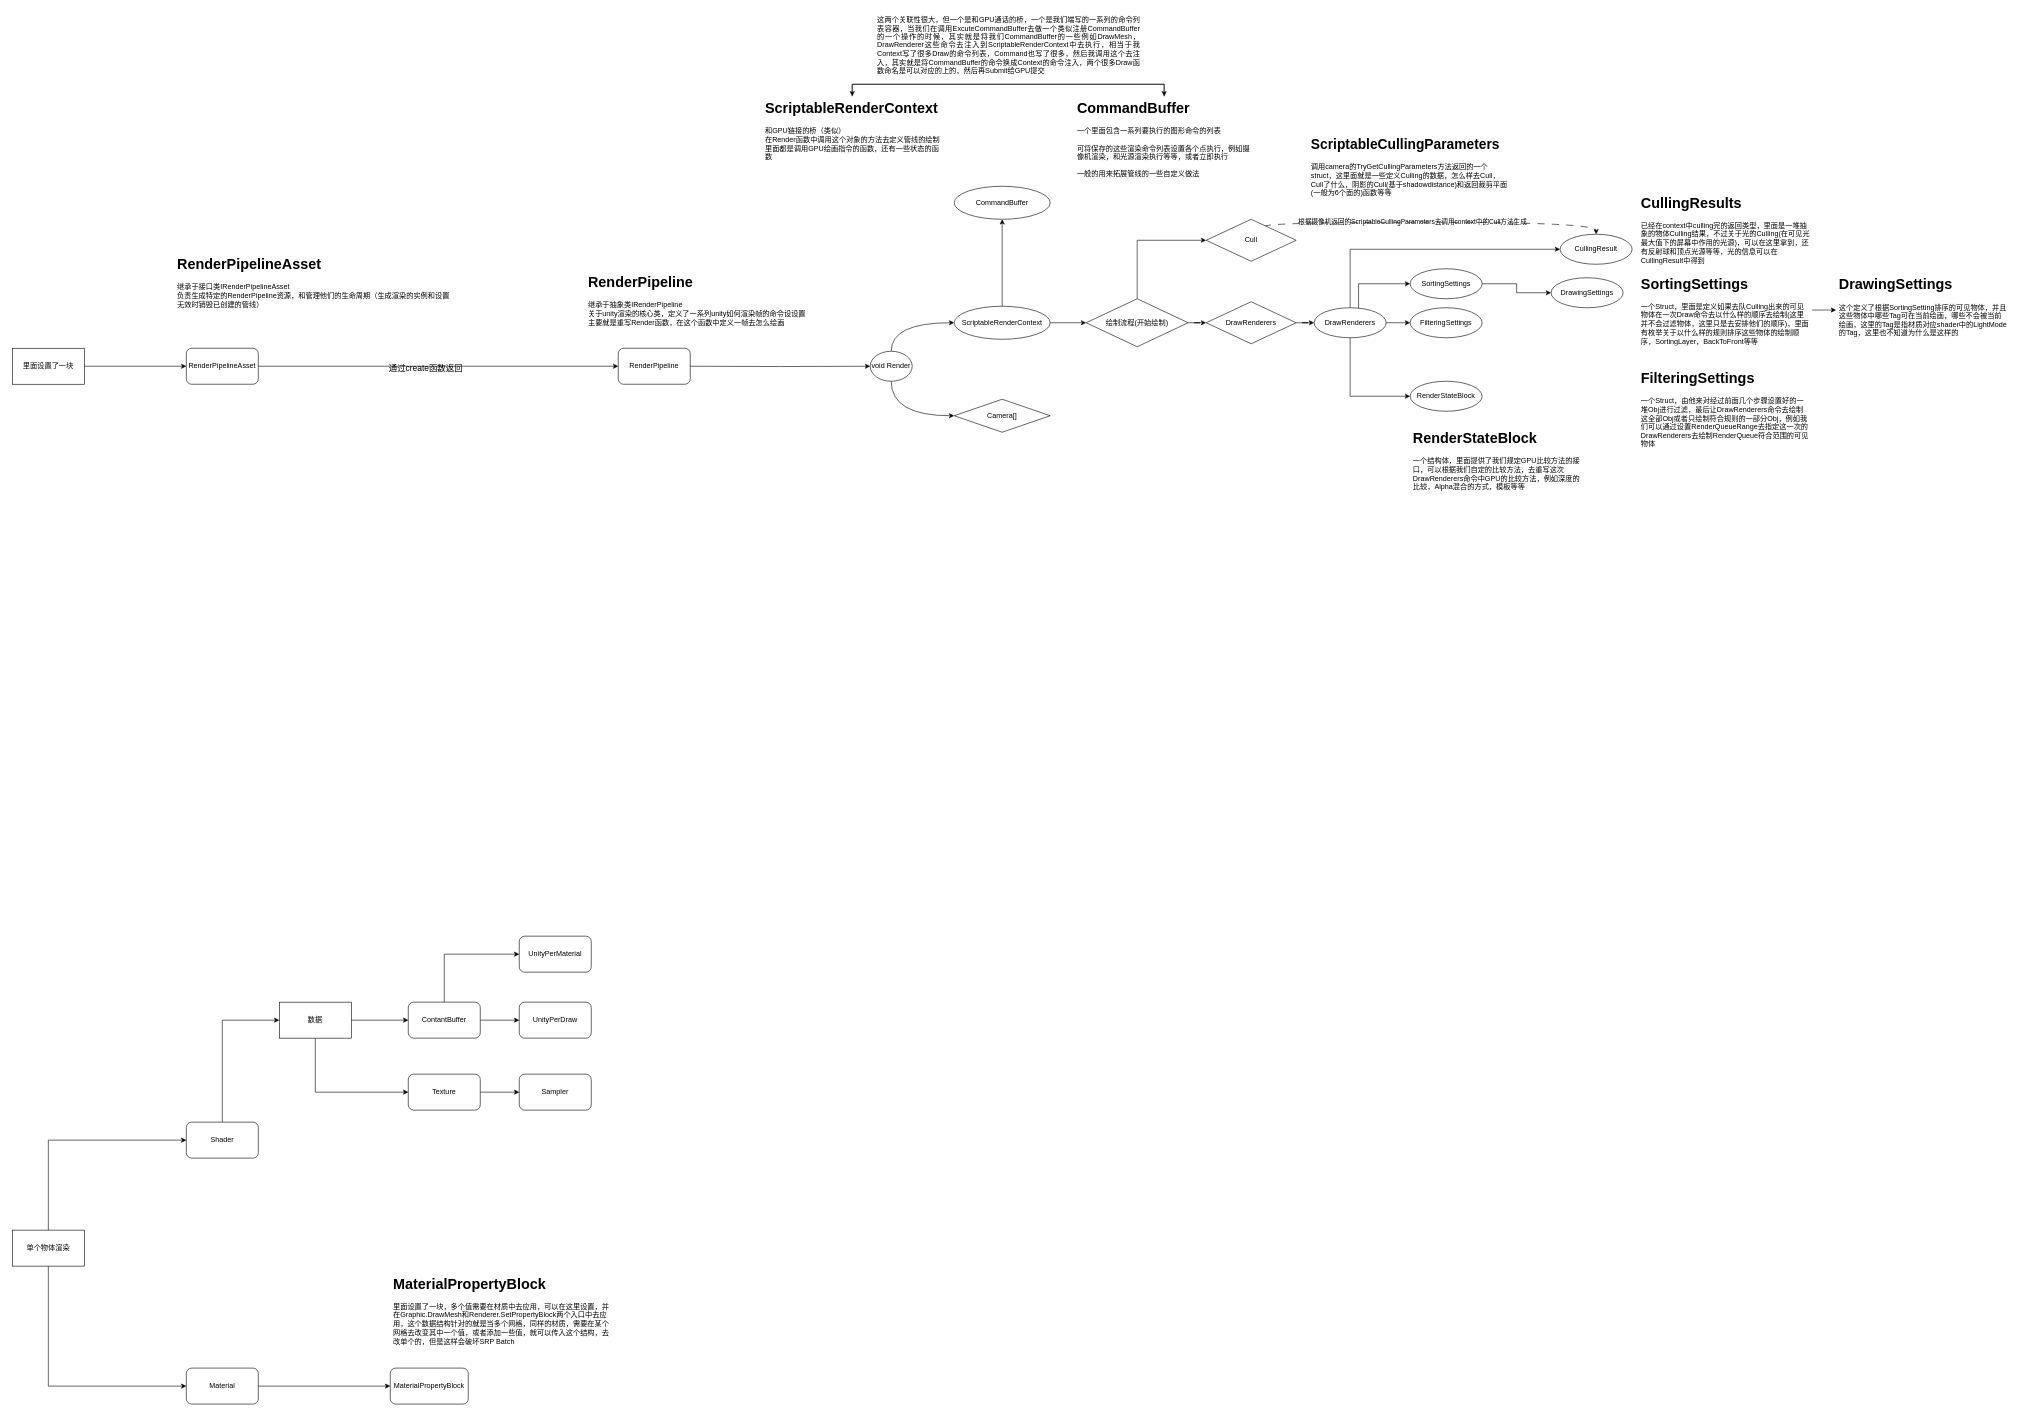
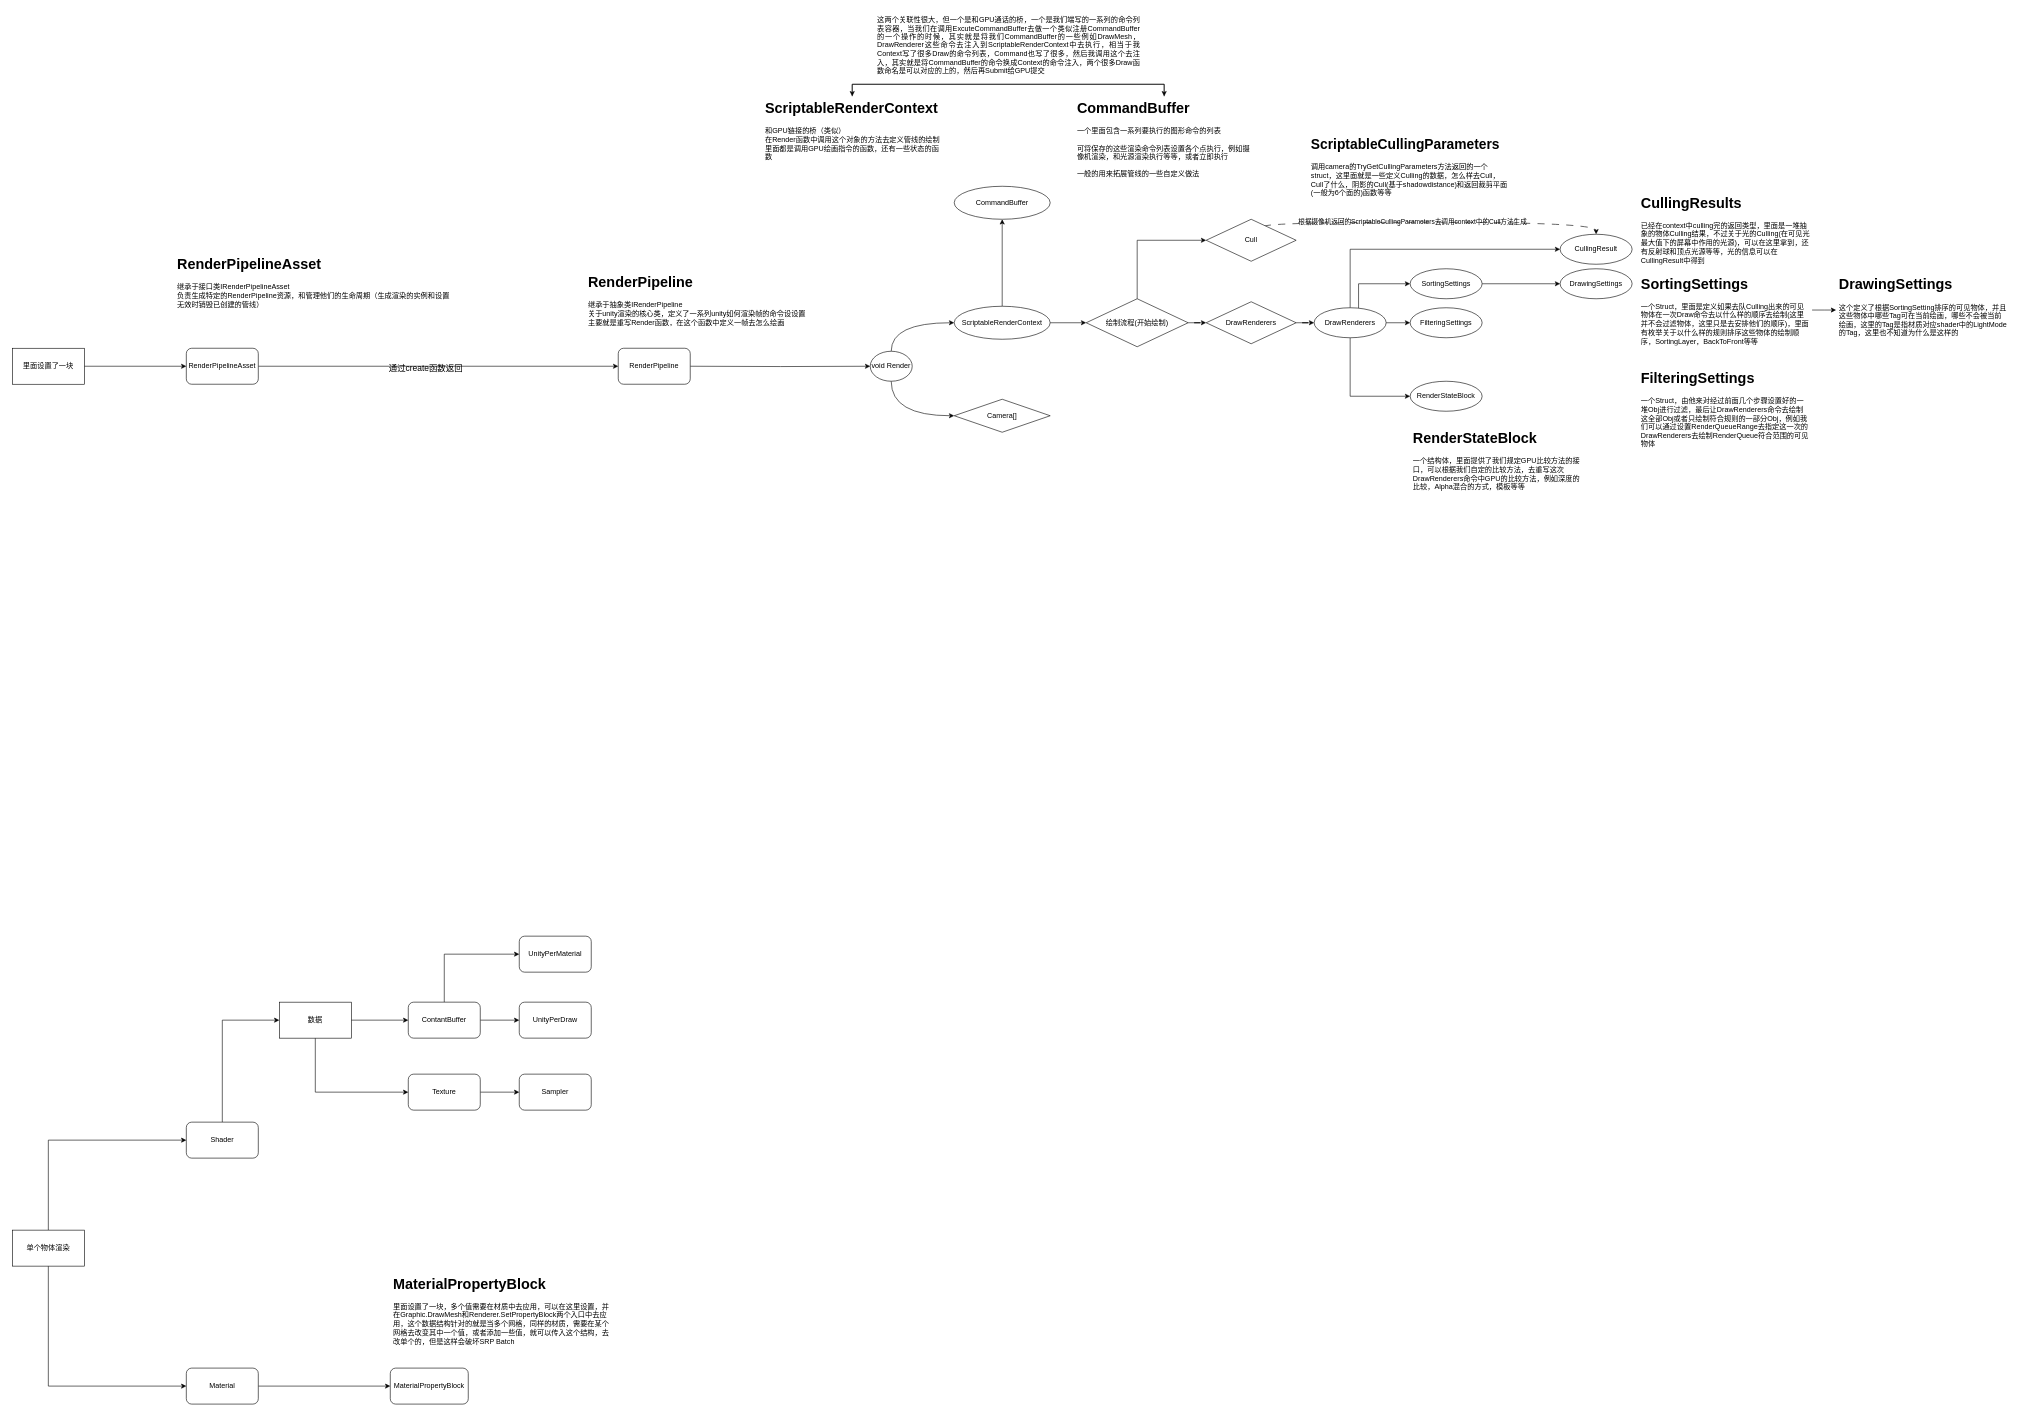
(1587, 293) -> (1596, 284)
